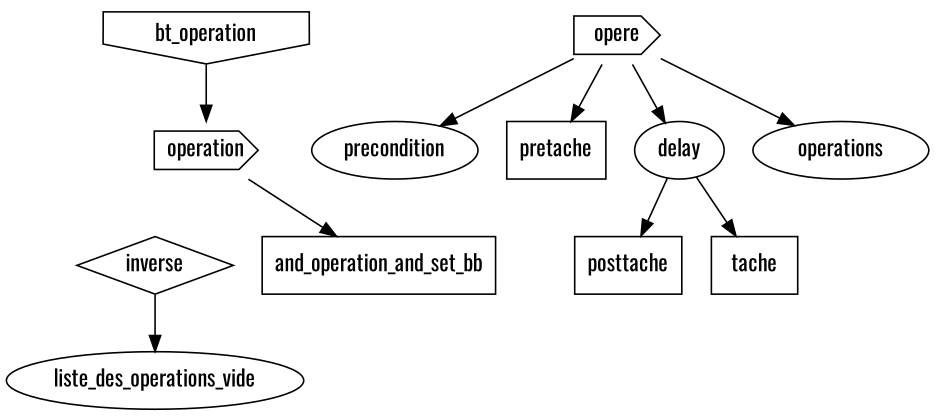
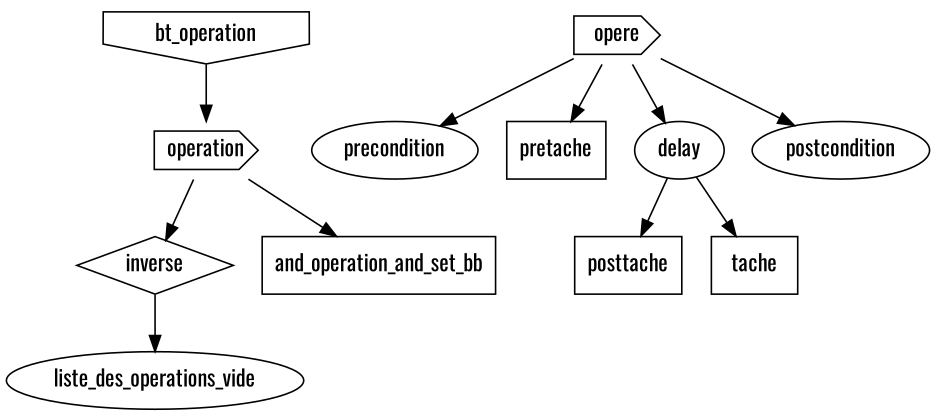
(841, 150) -> (841, 150)
none -> (183, 202)
